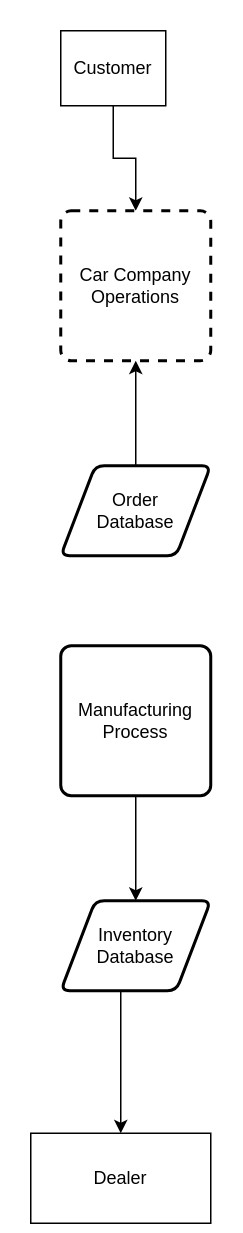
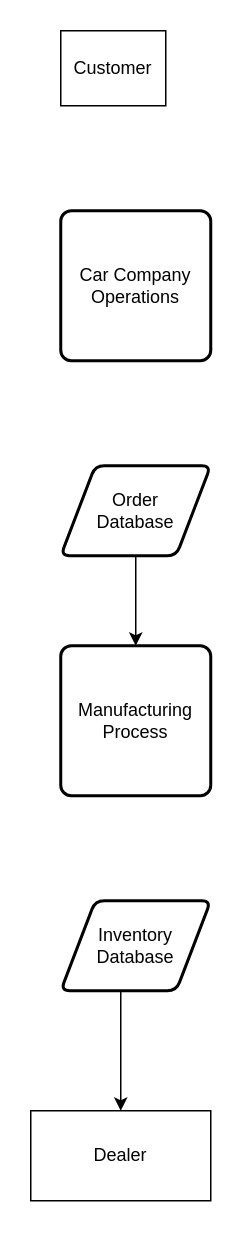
(119, 158) -> none
(136, 286) -> (136, 286)
(136, 418) -> (136, 596)
(136, 843) -> none
(121, 1178) -> (121, 1156)
